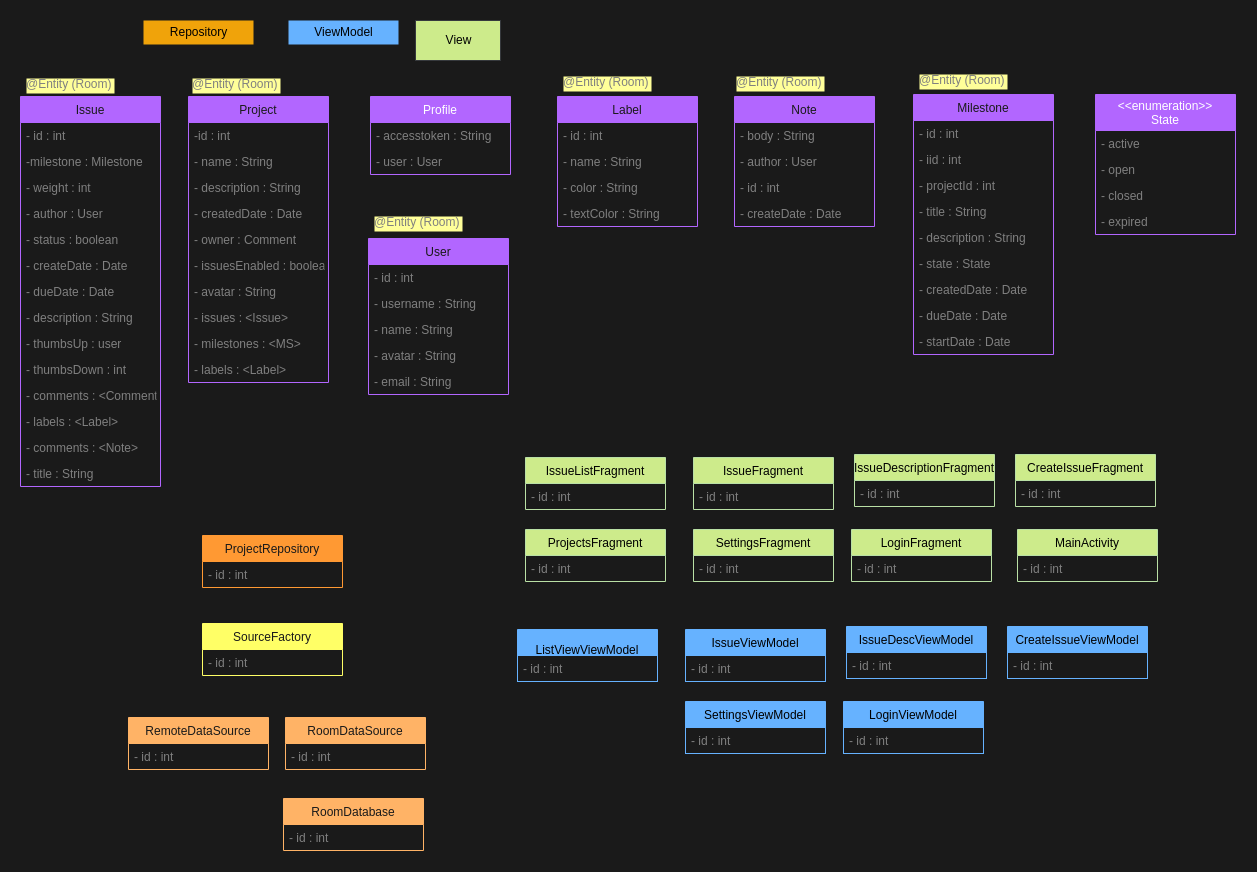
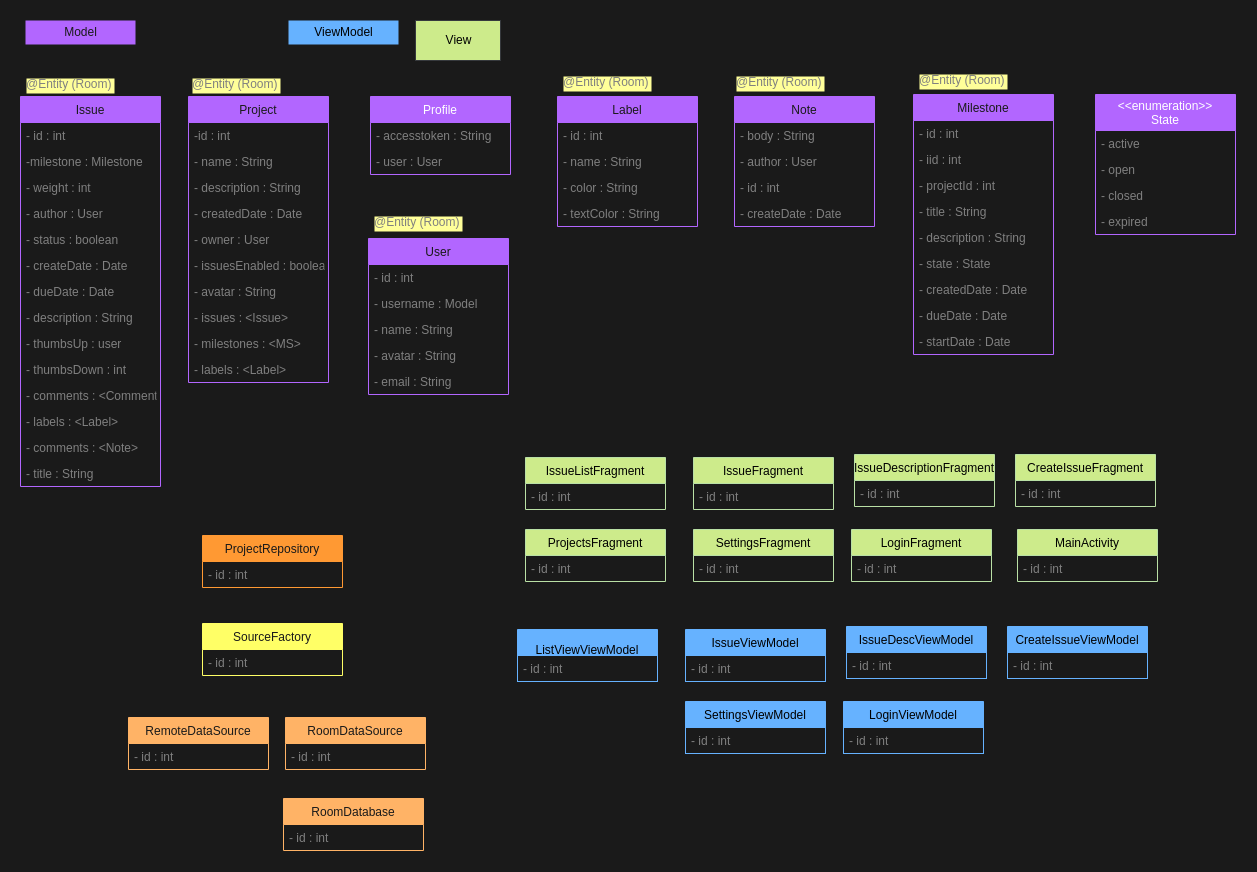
none -> (81, 33)
(199, 33) -> none
(245, 240) -> (235, 240)
(430, 304) -> (427, 304)
